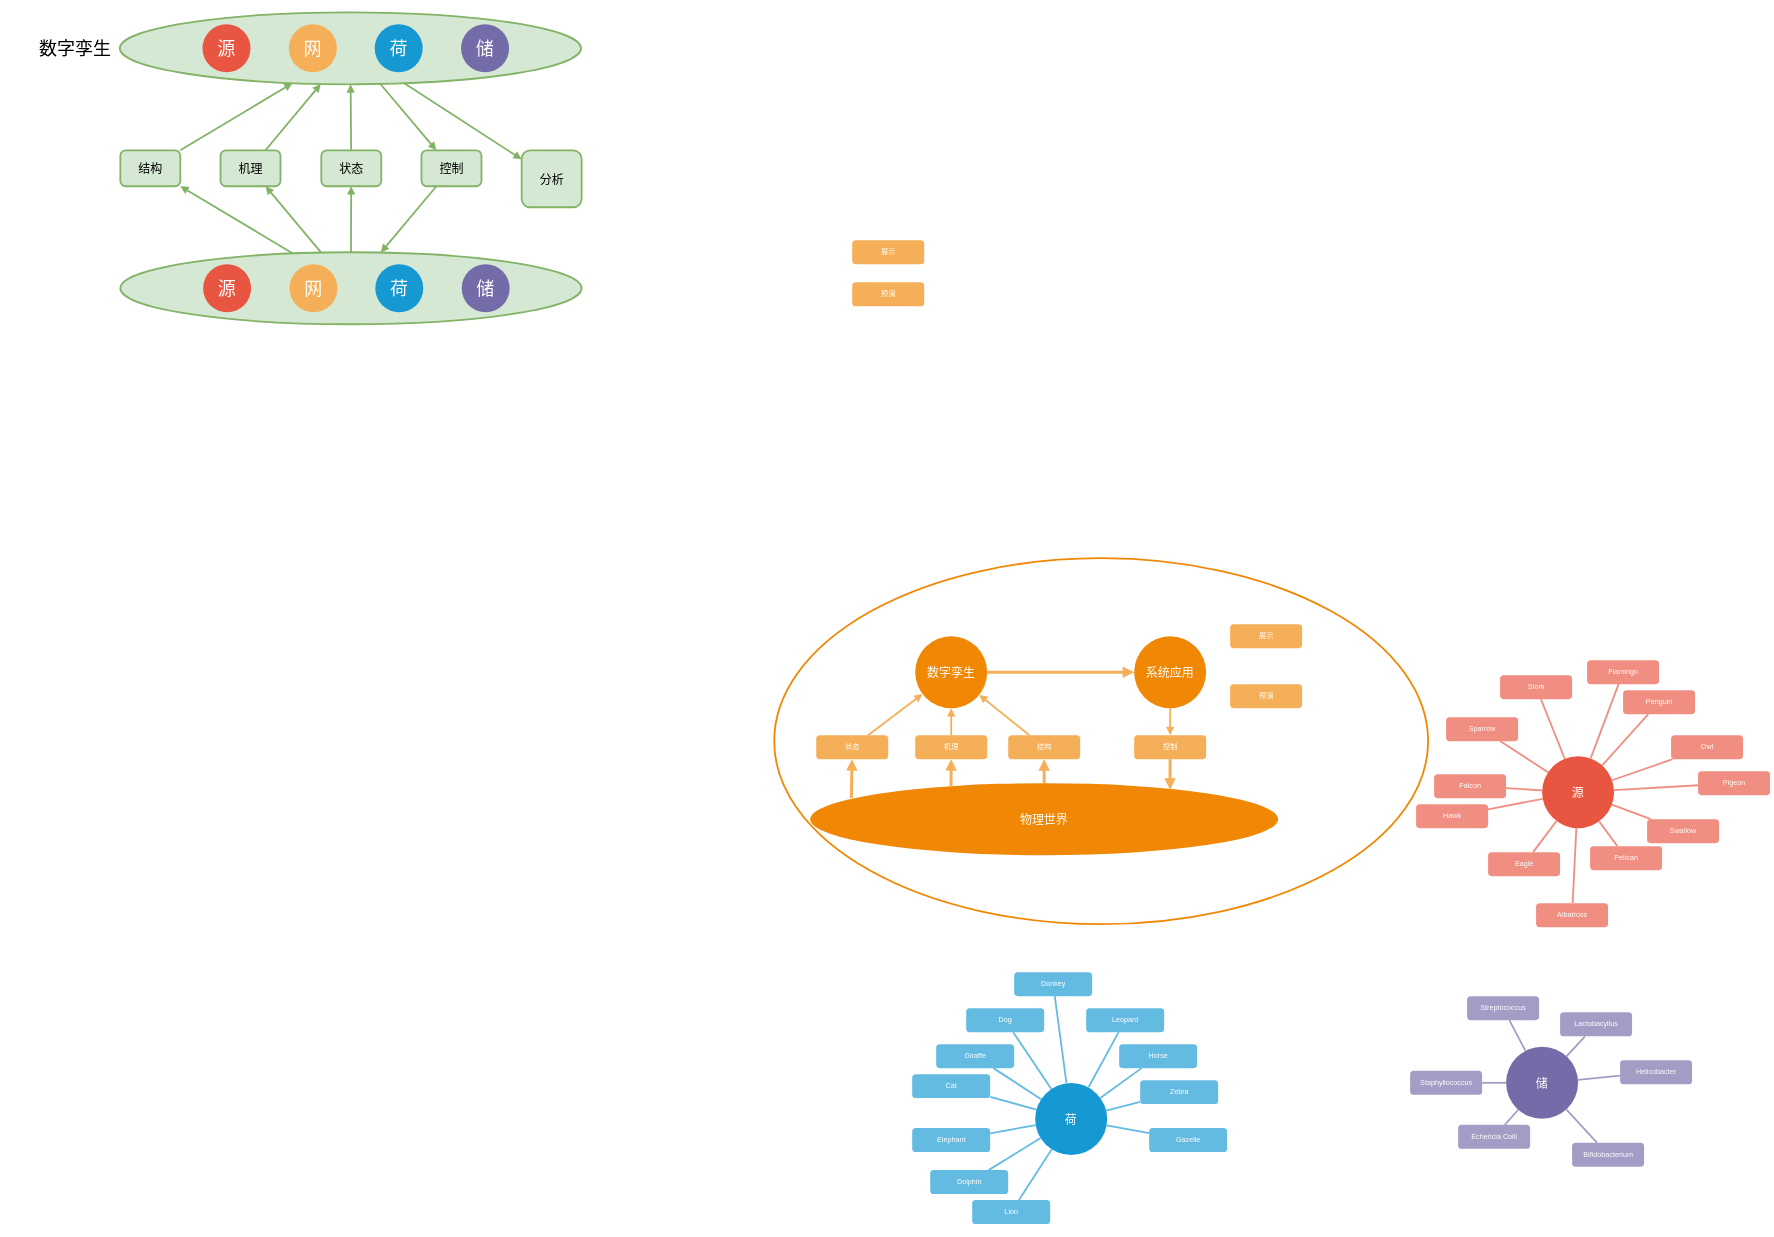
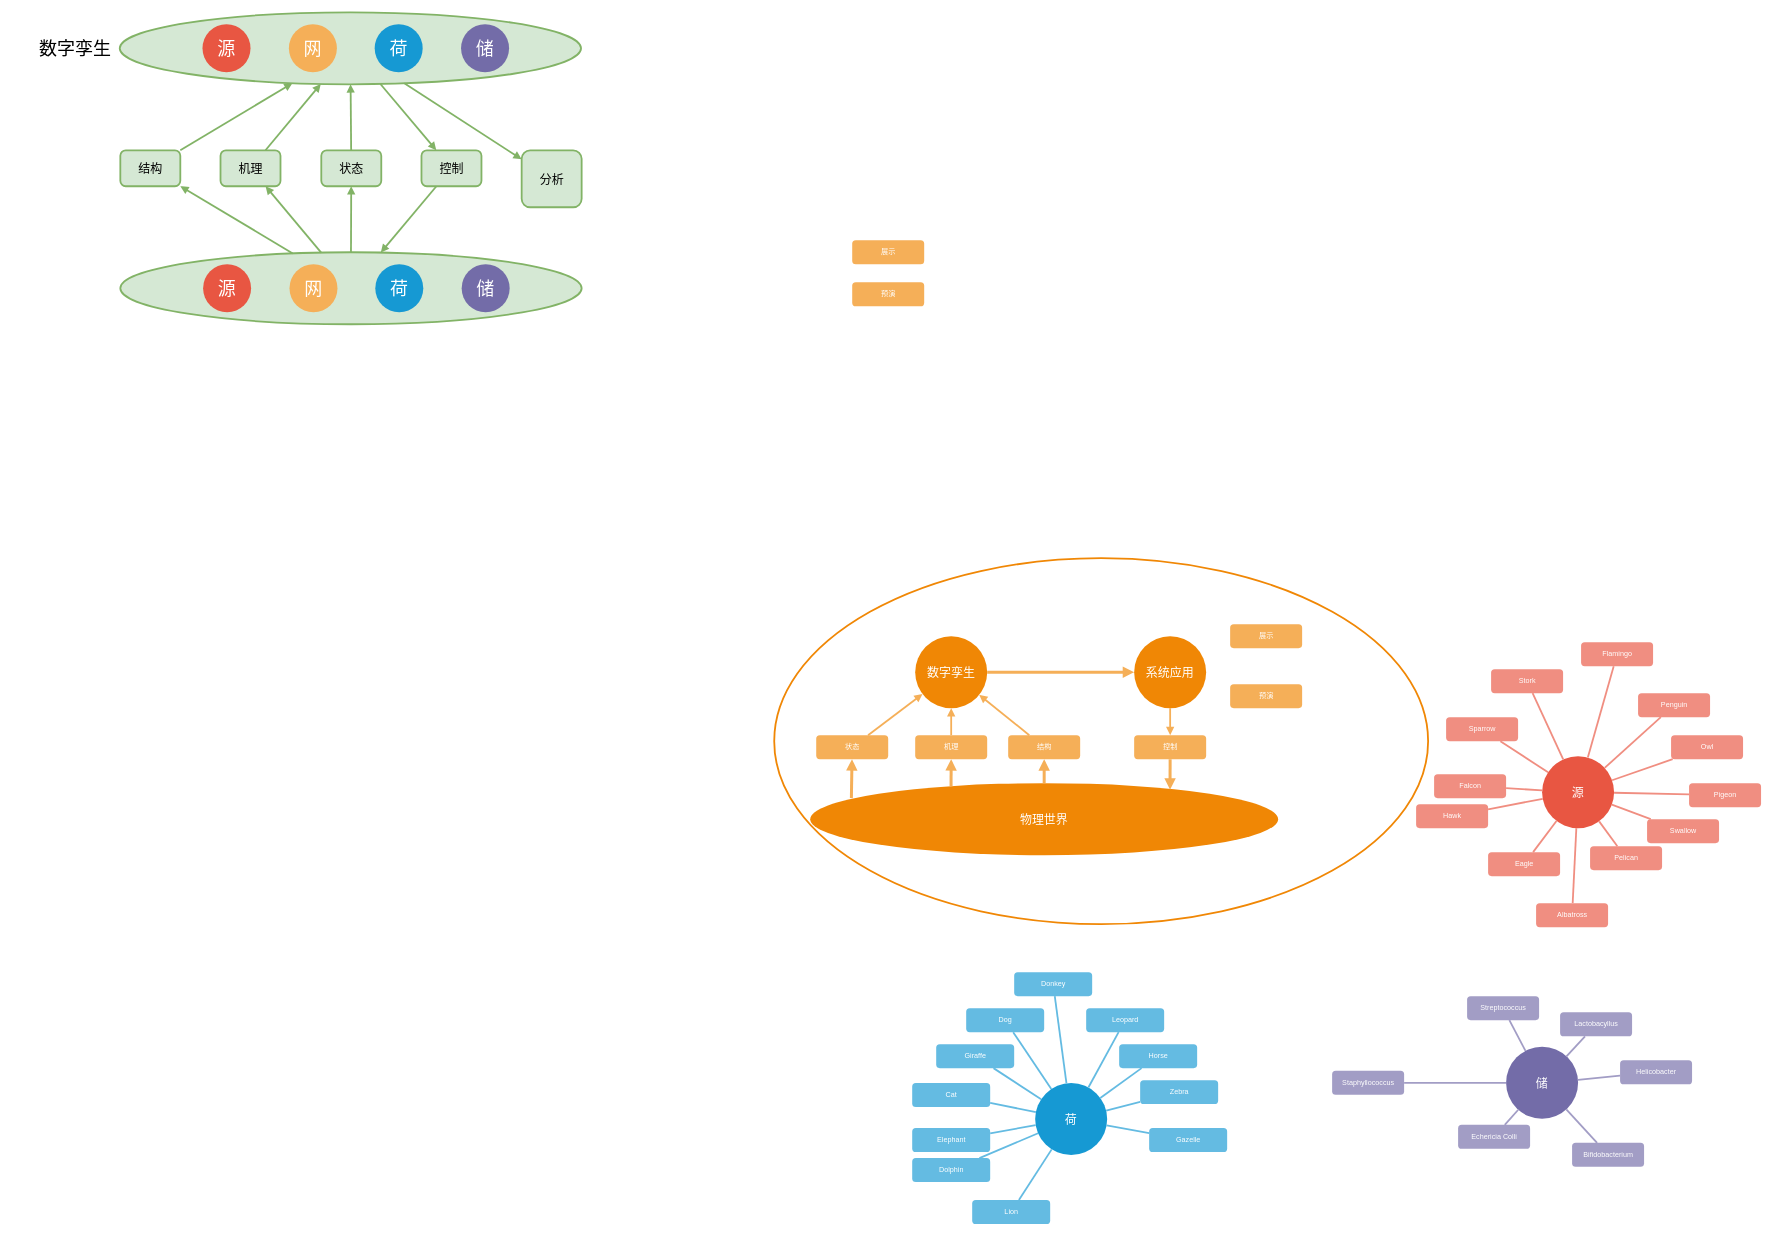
(1623, 672) -> (1617, 654)
(1536, 687) -> (1527, 681)
(1659, 702) -> (1674, 705)
(1734, 783) -> (1725, 795)
(1446, 1083) -> (1368, 1083)
(951, 1086) -> (951, 1095)
(969, 1182) -> (951, 1170)
